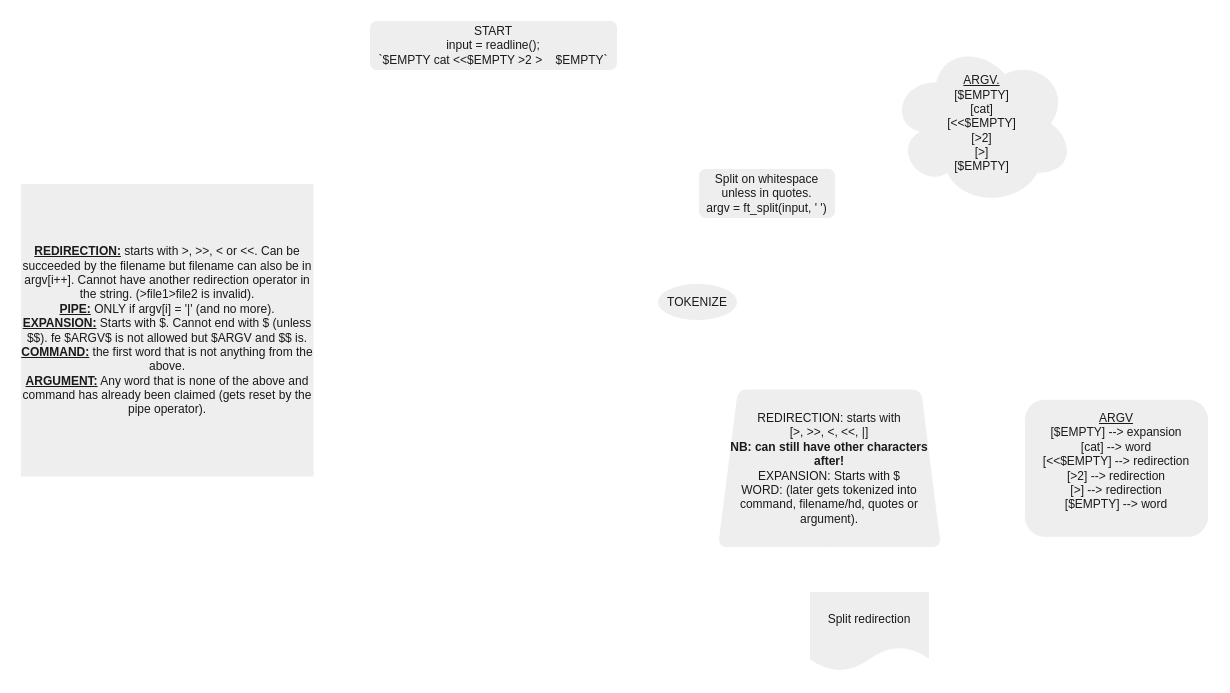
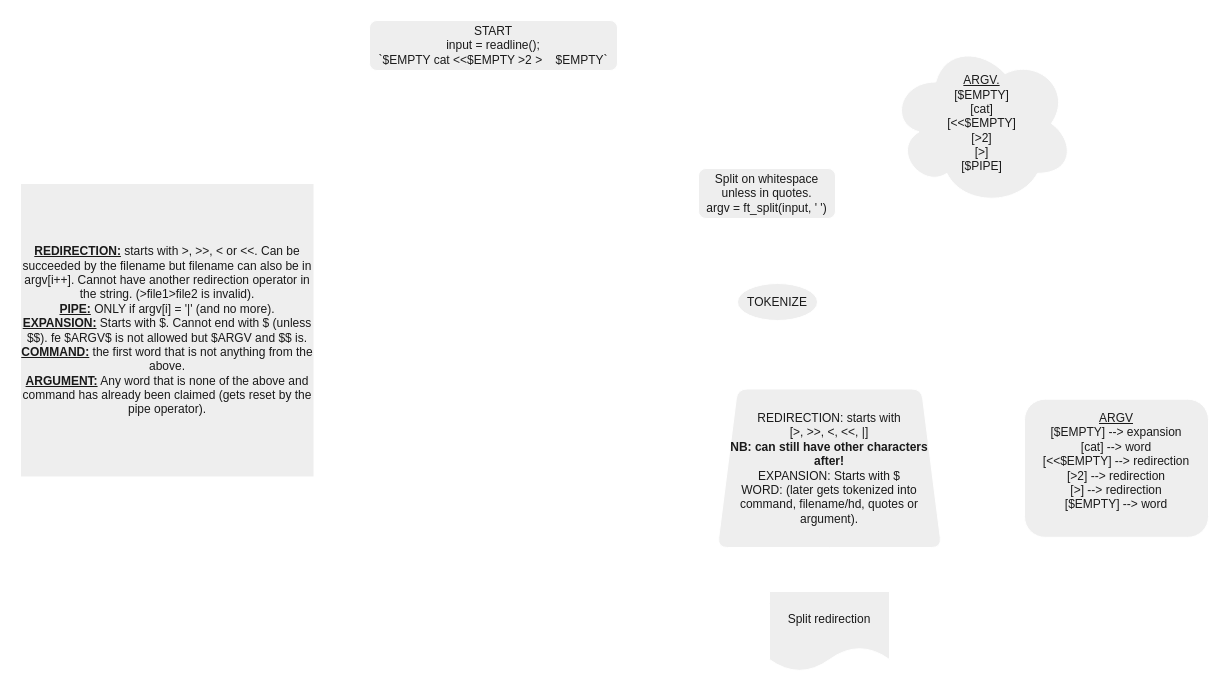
(982, 124) -> (982, 124)
(698, 302) -> (778, 302)
(870, 632) -> (830, 632)
